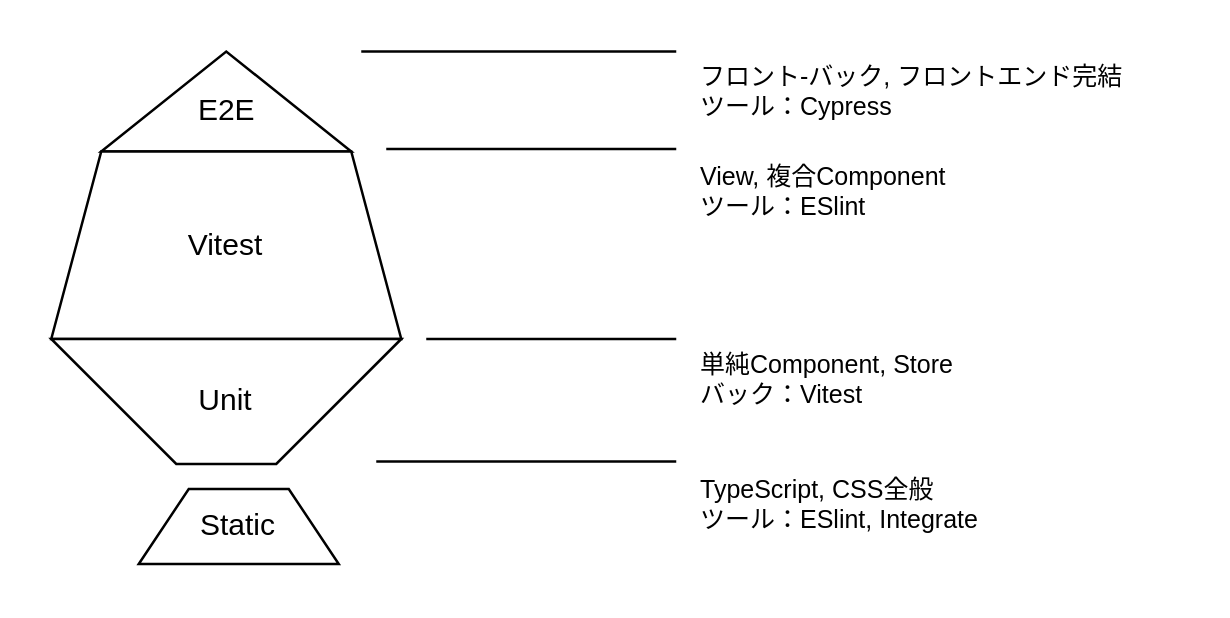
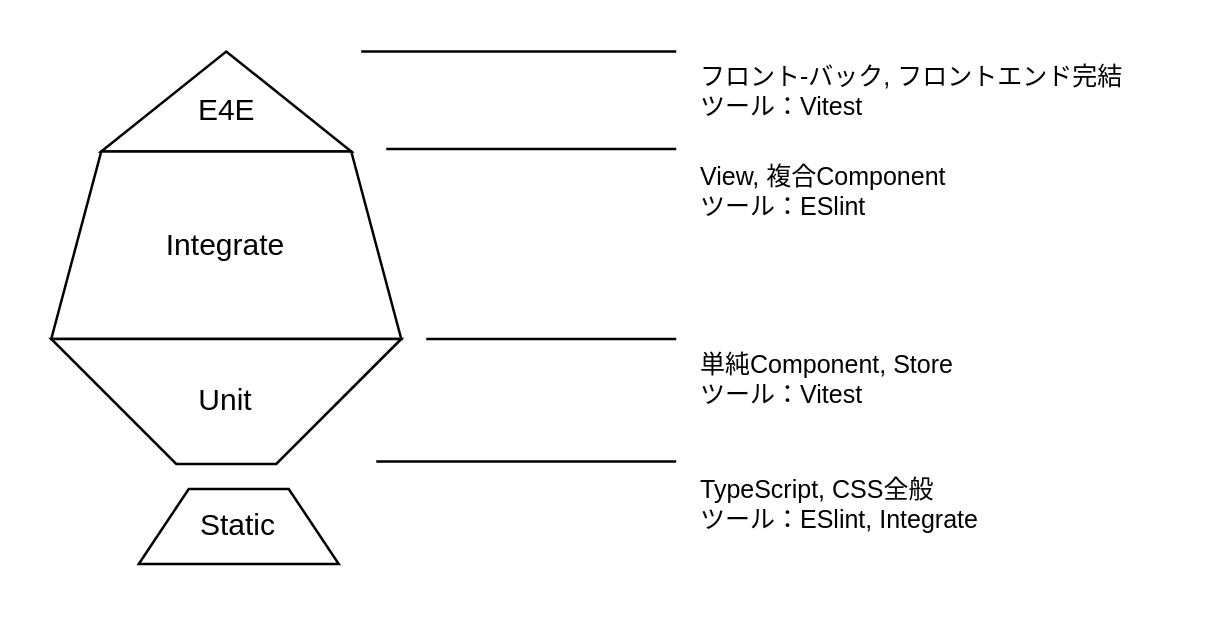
(916, 94) -> (916, 94)
(228, 111) -> (228, 111)
(226, 246) -> (226, 246)
(832, 381) -> (832, 381)
